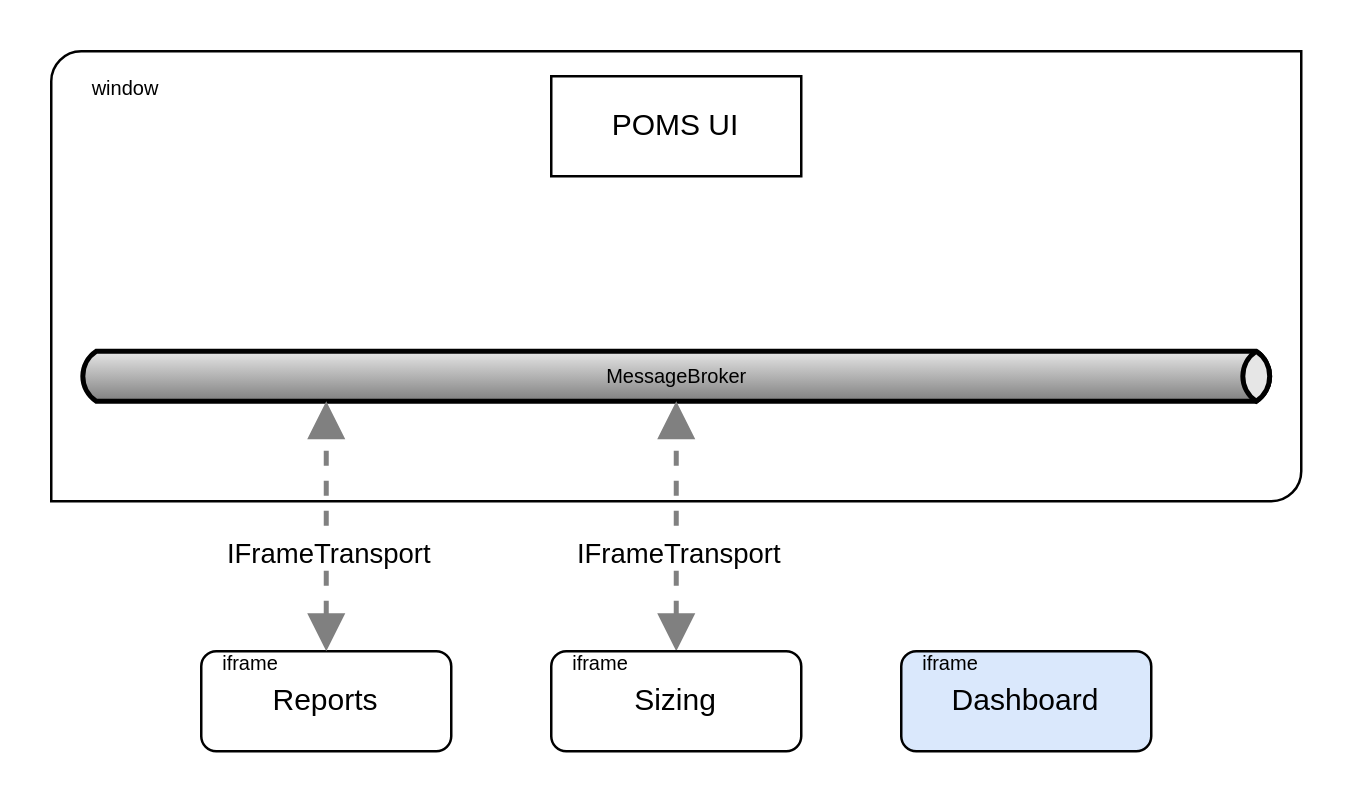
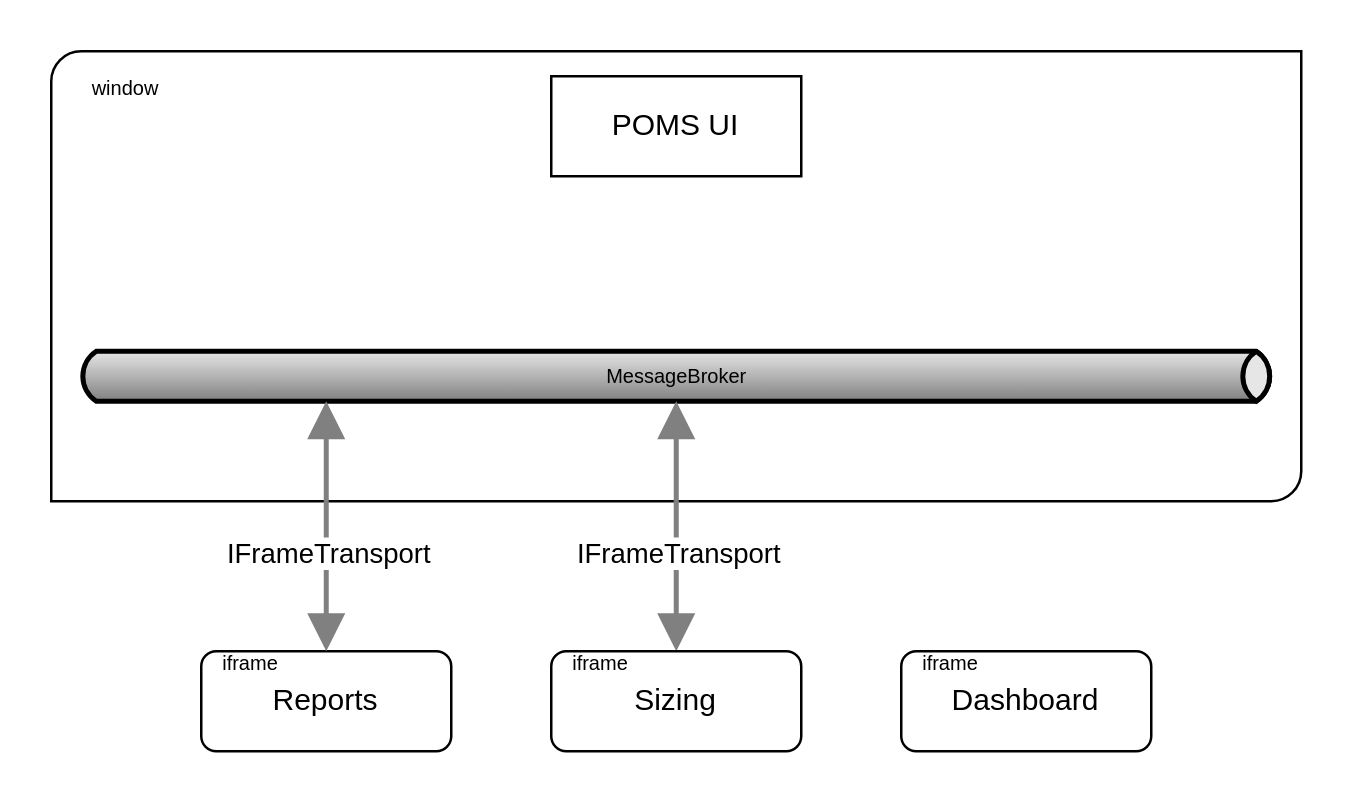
(326, 593) -> (326, 593)
(676, 593) -> (676, 593)
(1026, 701) -> (1026, 701)
